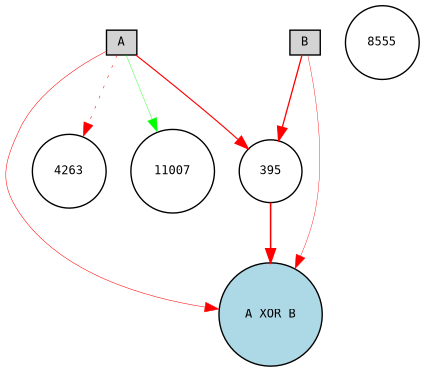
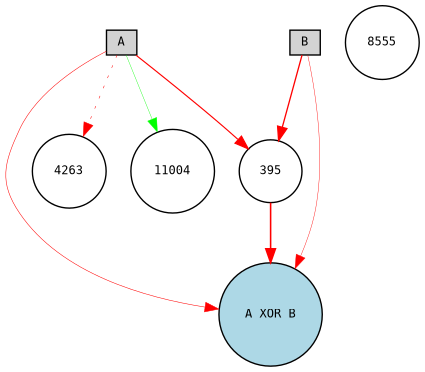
(173, 171) -> (173, 171)
